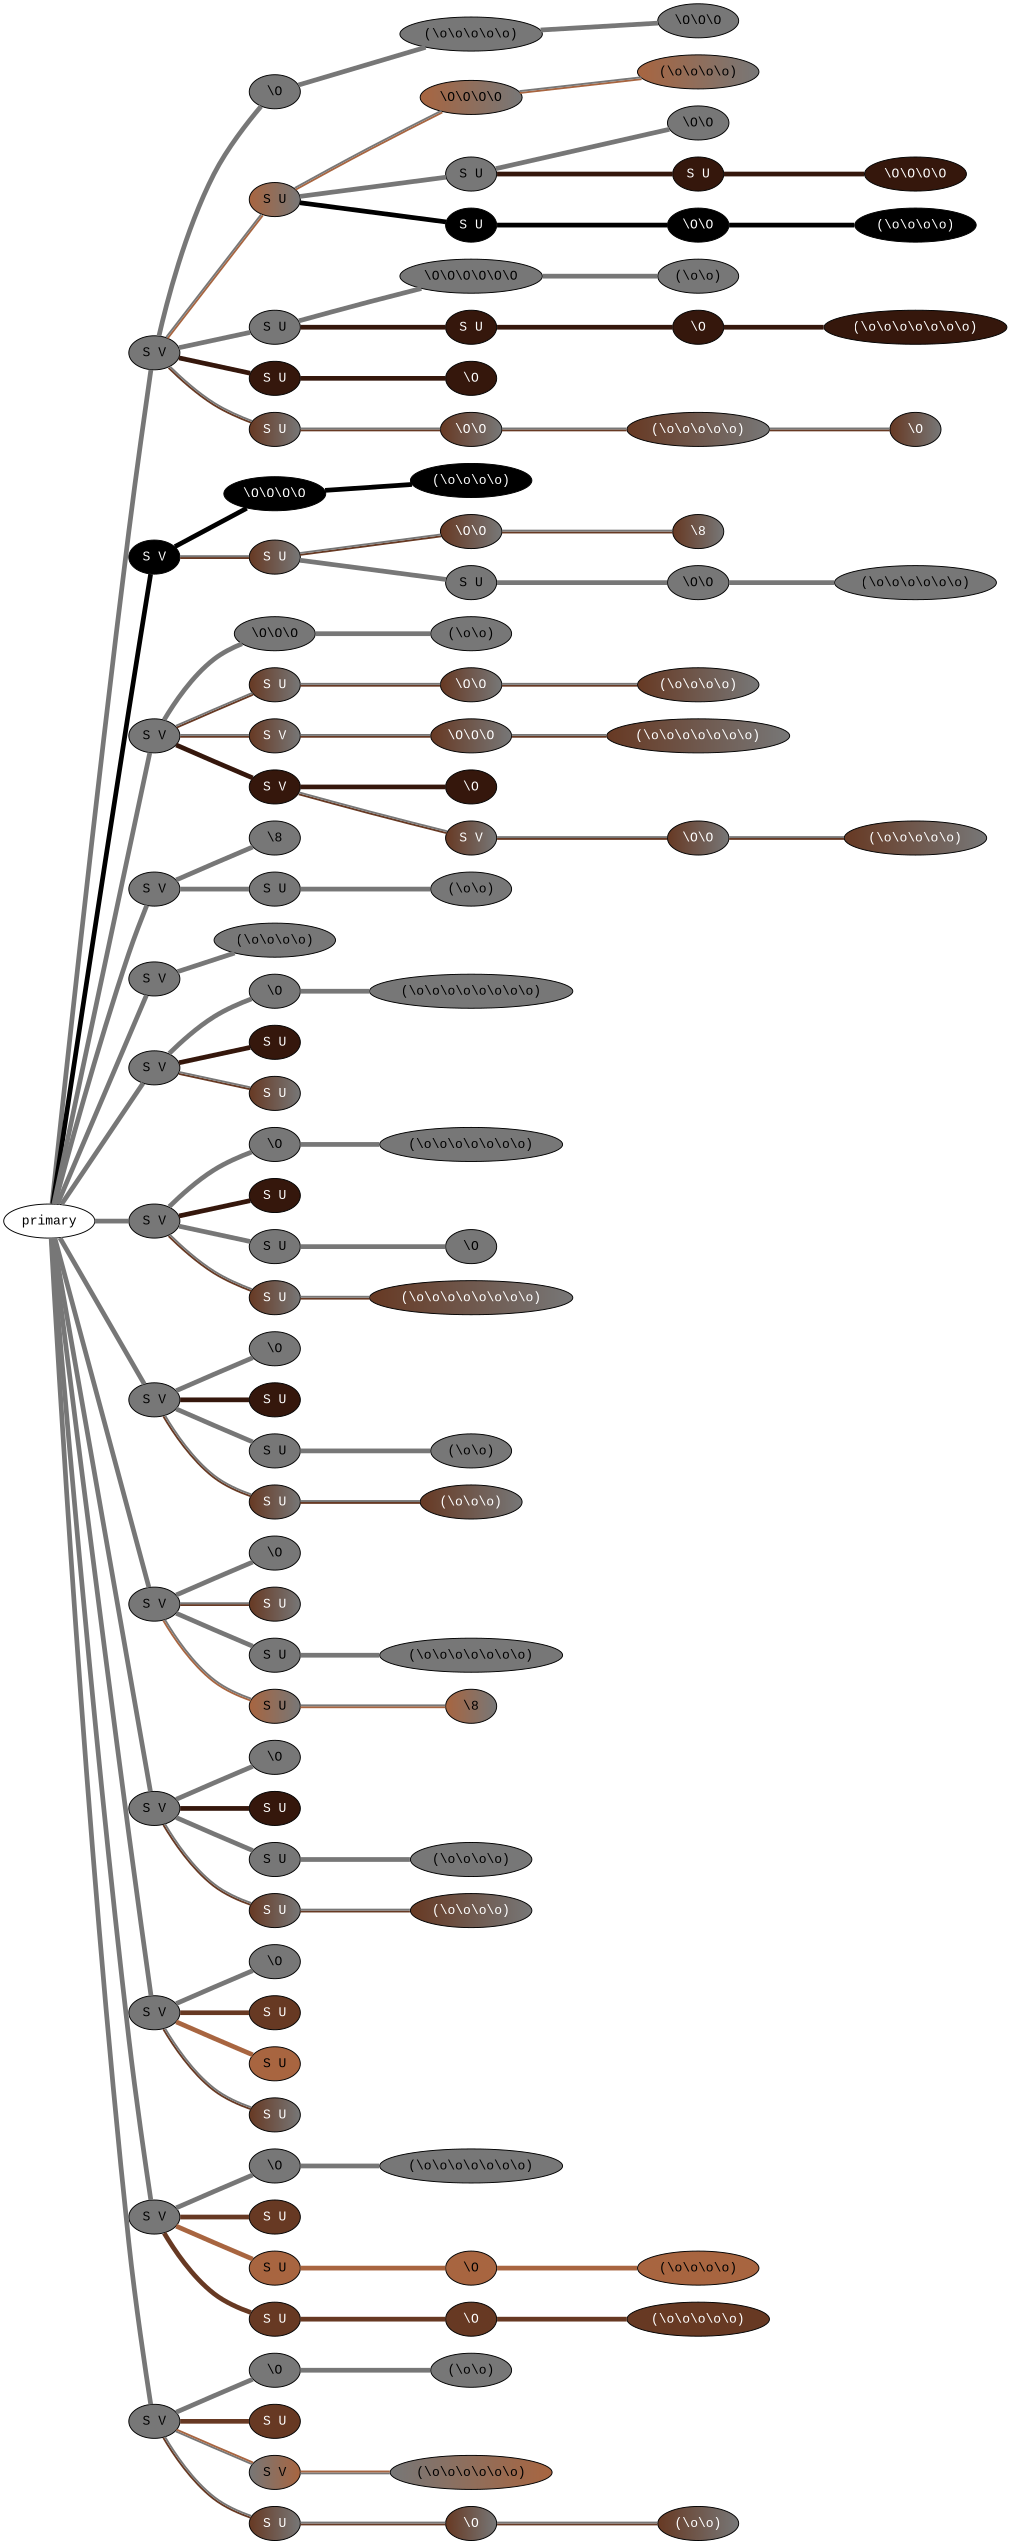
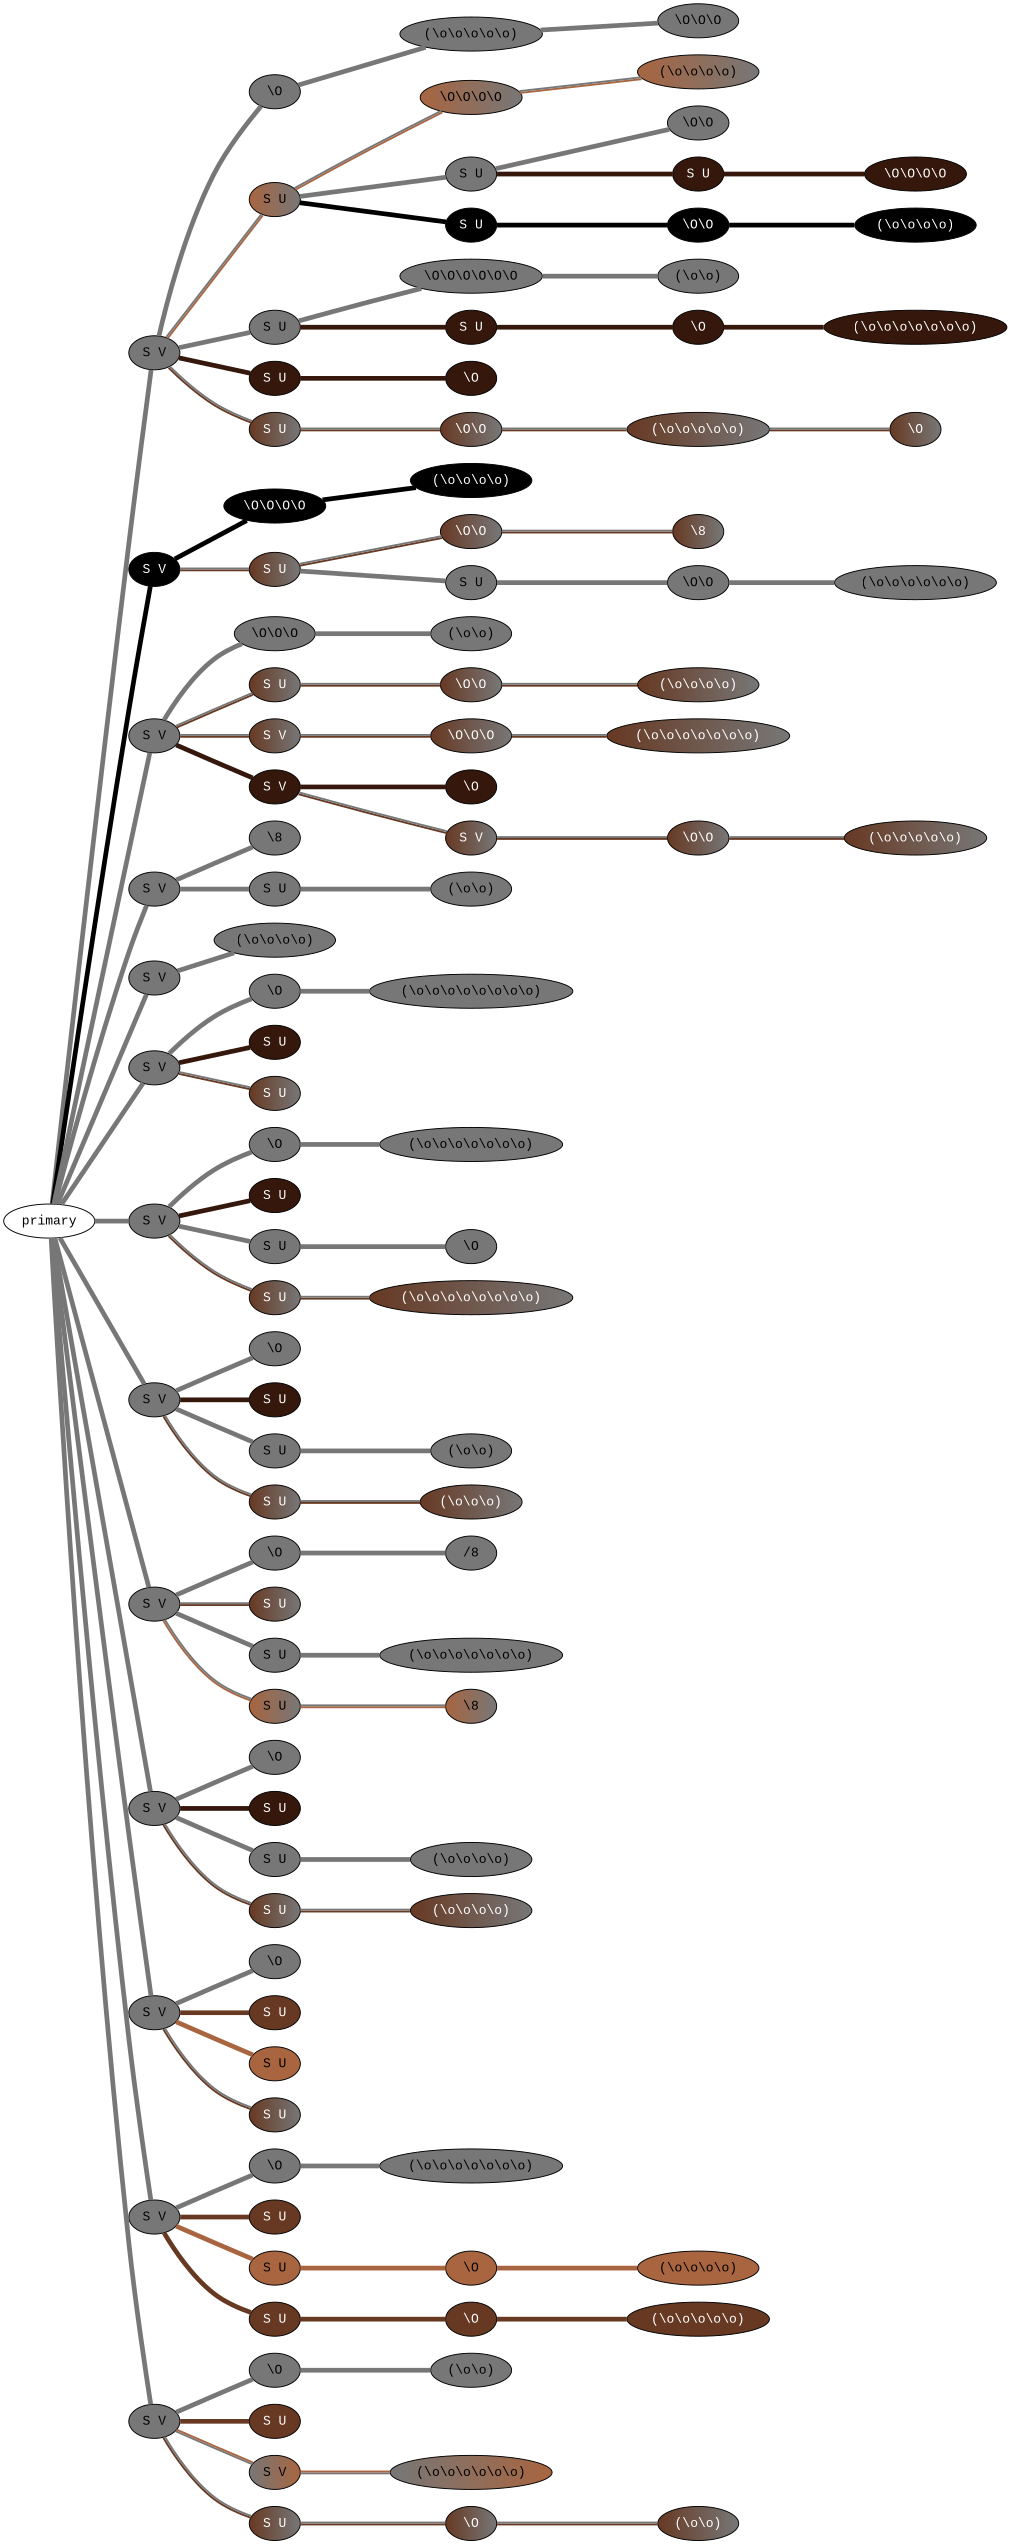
none -> (471, 1553)
